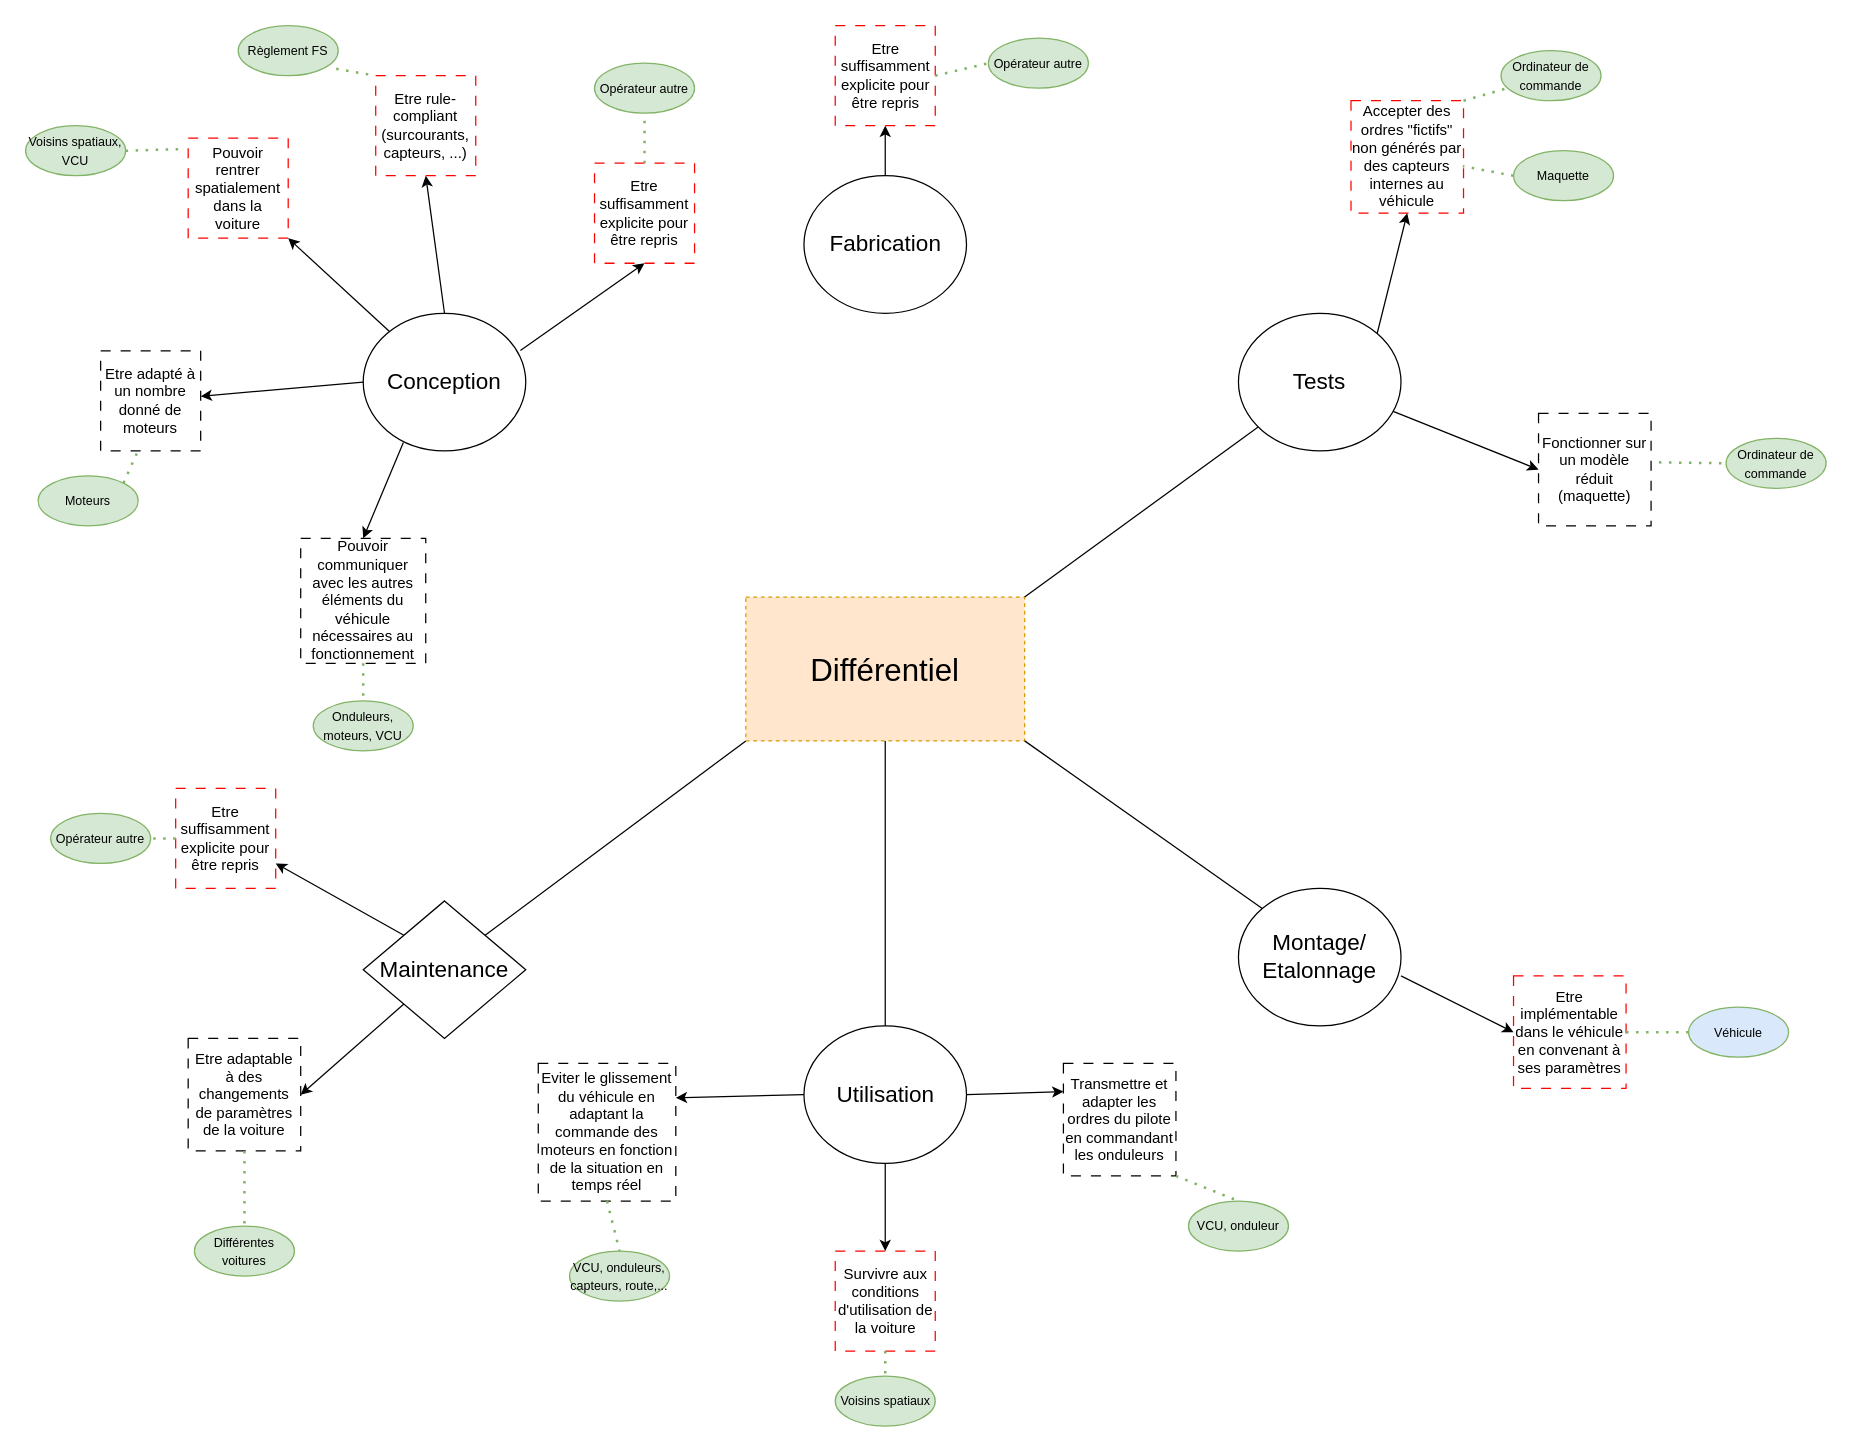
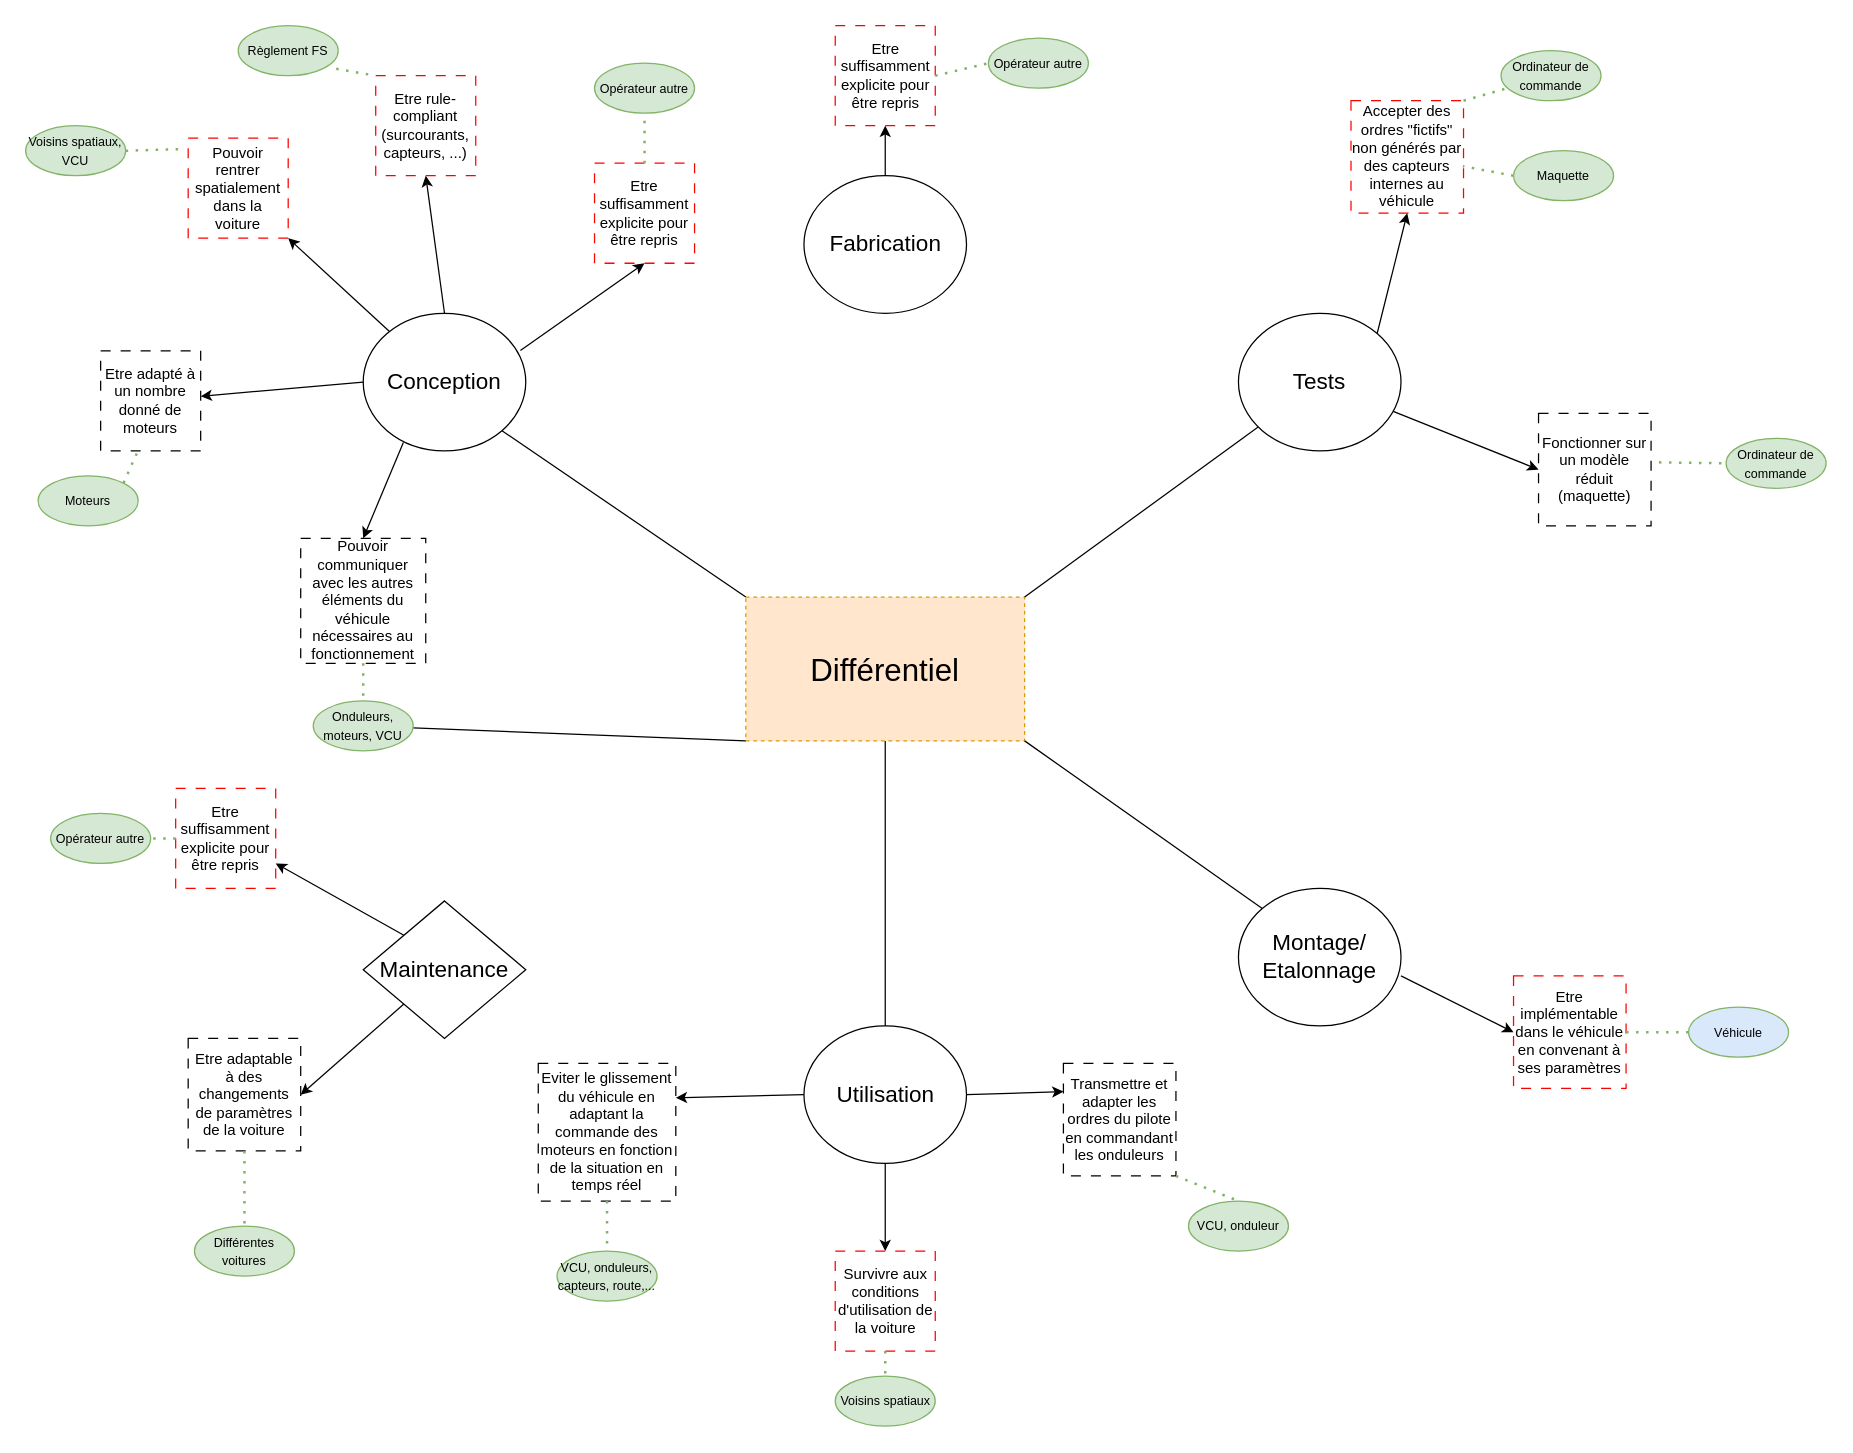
none -> (623, 513)
(616, 838) -> (579, 734)
(619, 1276) -> (607, 1276)
